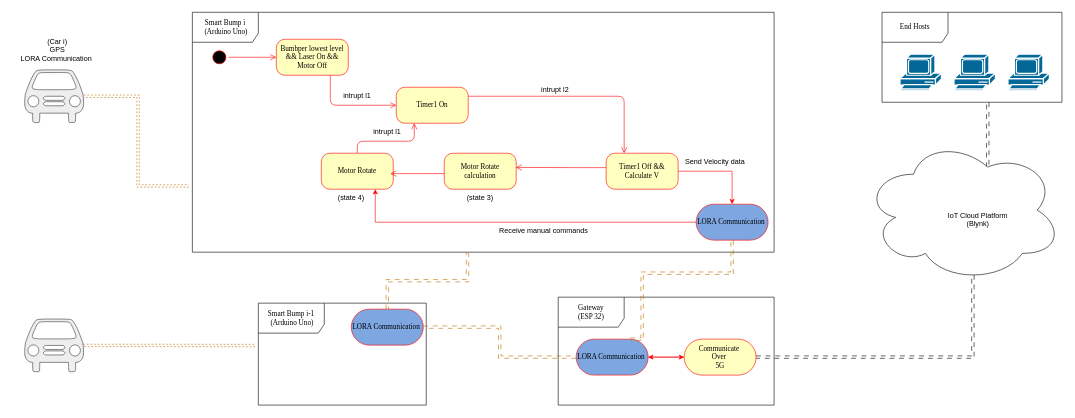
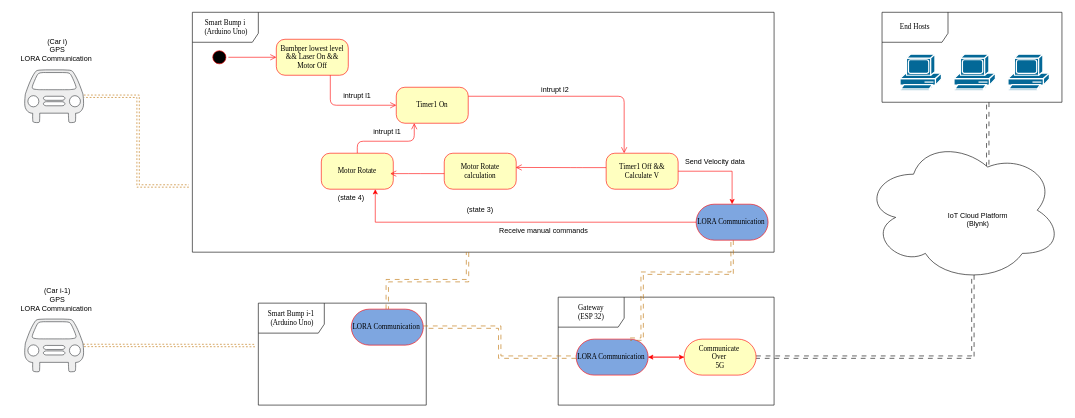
(480, 195) -> (480, 207)
none -> (57, 298)
